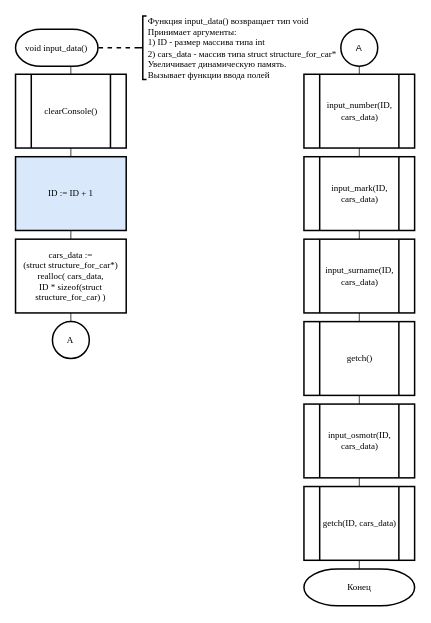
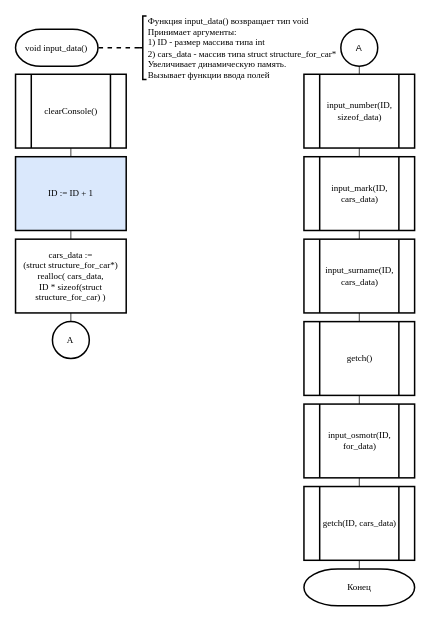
(71, 68) -> none
(360, 111) -> (360, 111)
(360, 441) -> (360, 441)
